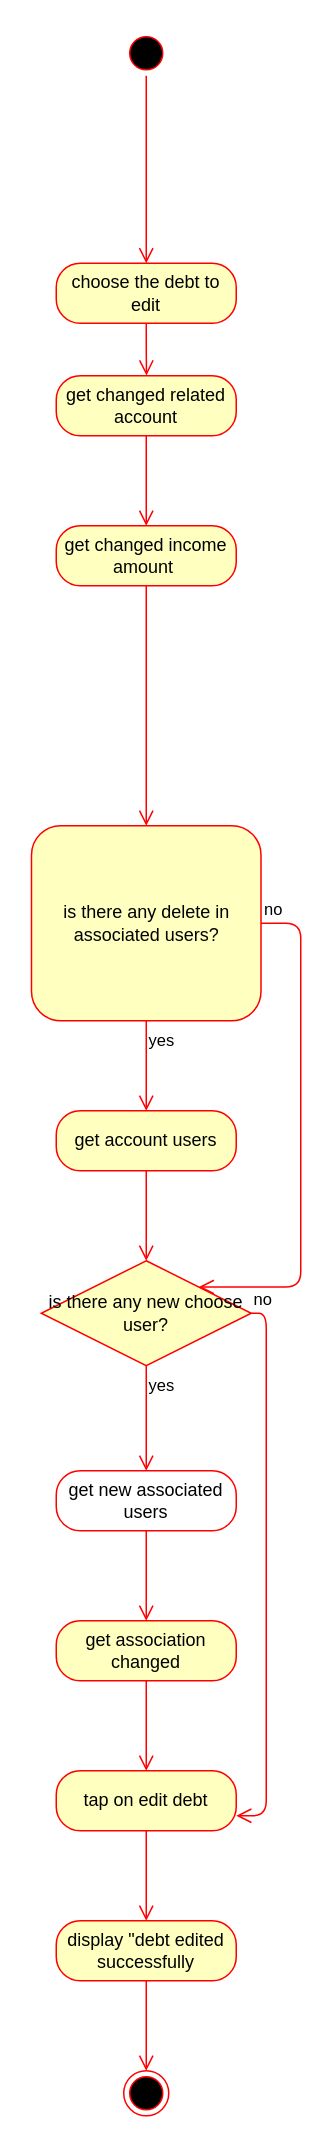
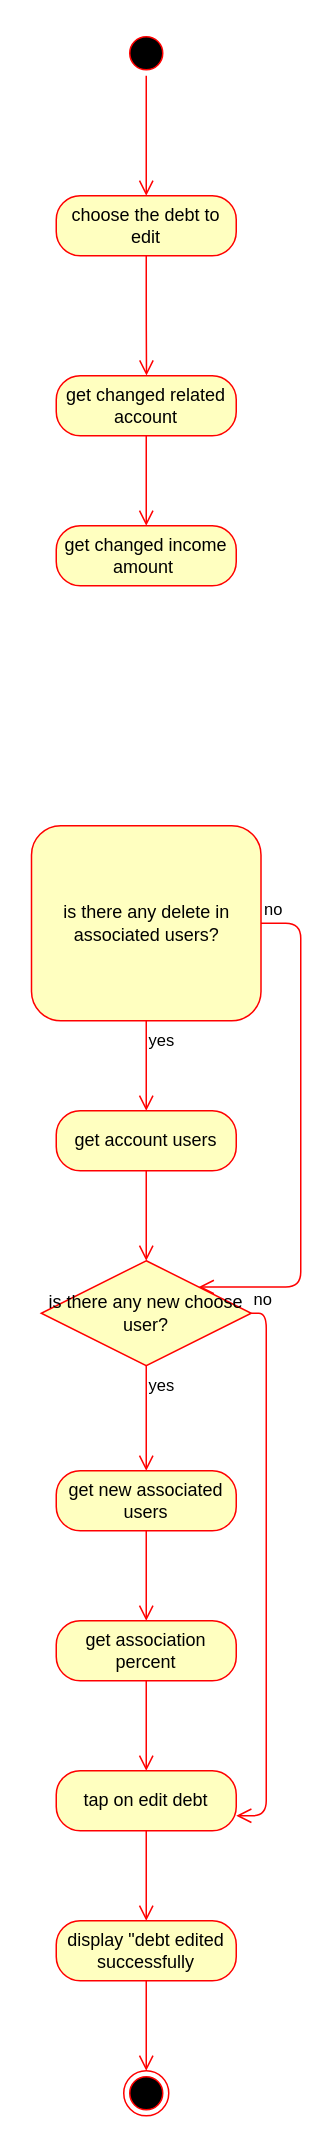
(146, 293) -> (146, 226)
(146, 704) -> none
(146, 1501) -> (146, 1501)
(146, 1651) -> (146, 1651)
